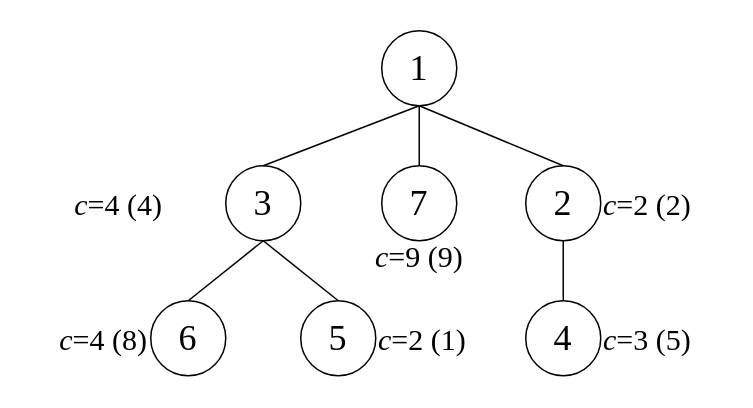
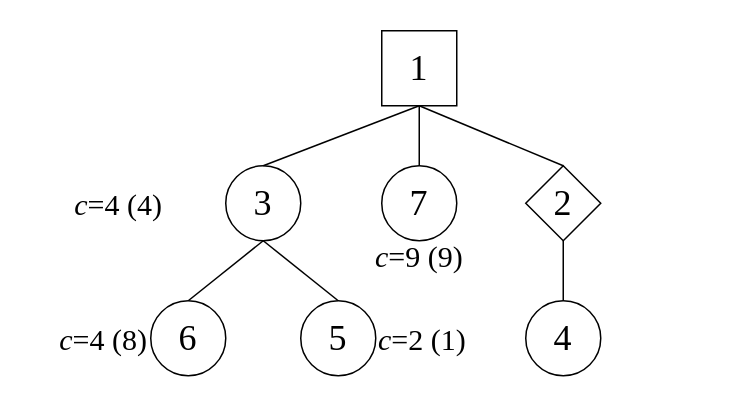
(419, 68) -> (419, 68)
(563, 203) -> (563, 203)
(661, 203) -> none
(661, 338) -> none
